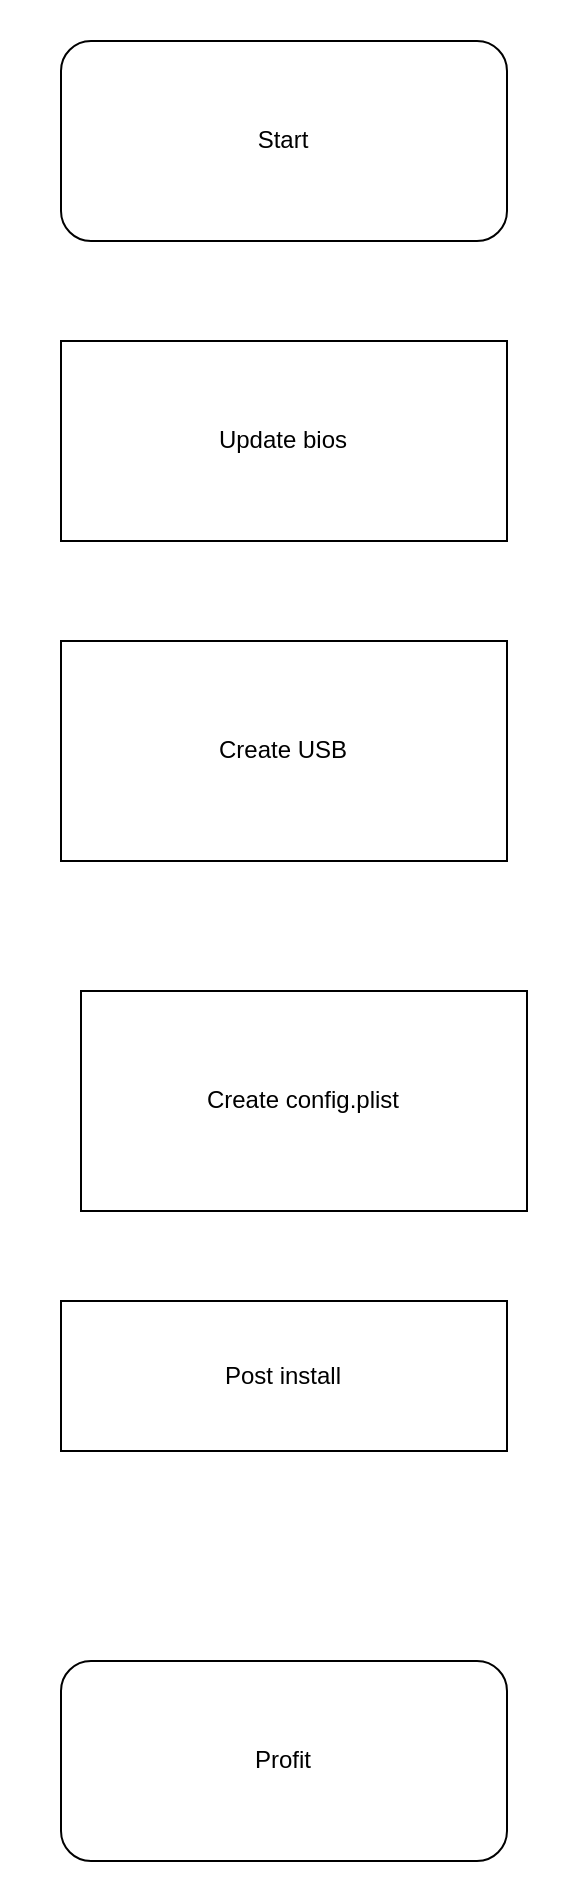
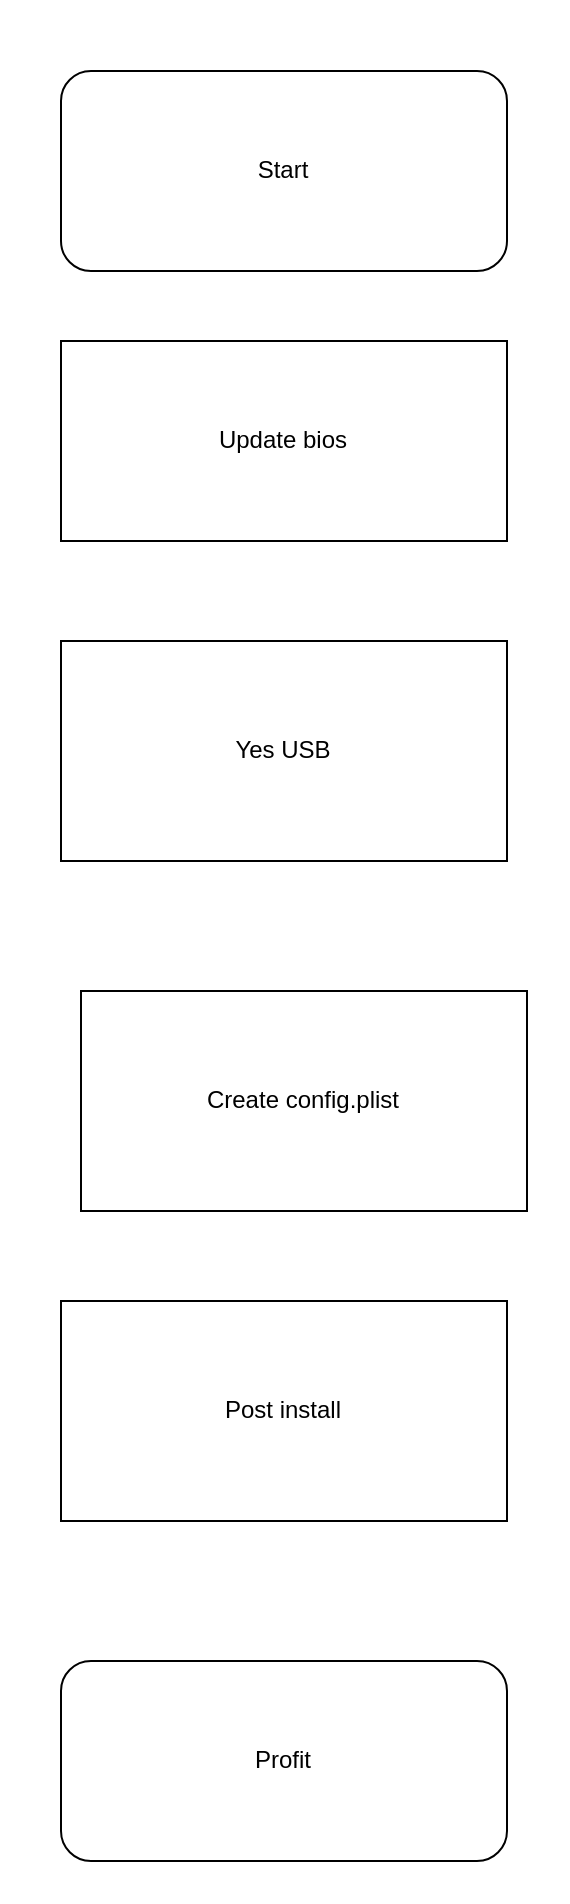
(284, 141) -> (284, 171)
(284, 751) -> (284, 751)
(284, 1376) -> (284, 1411)
